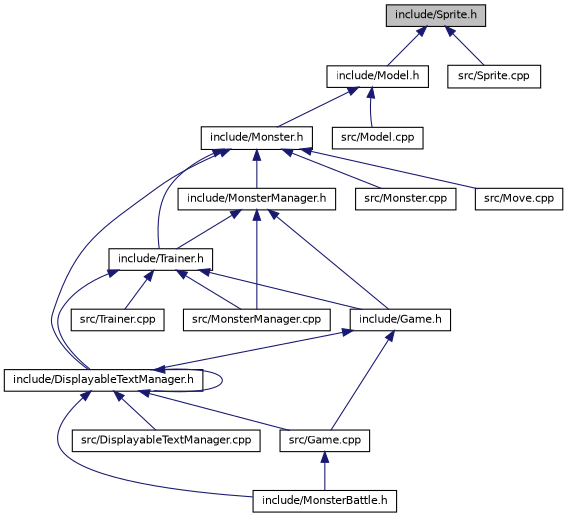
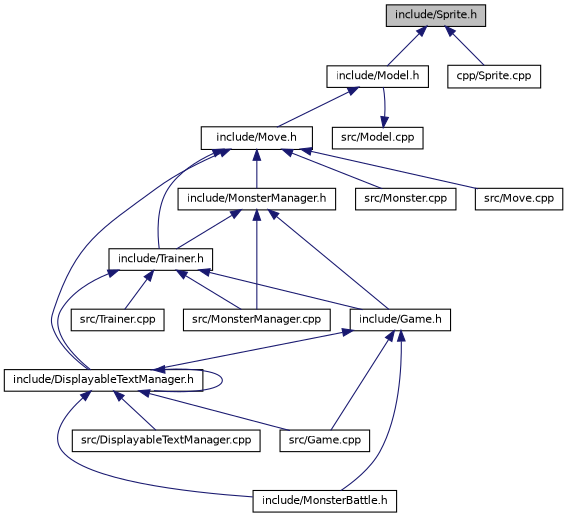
(494, 77) -> (494, 77)
(371, 113) -> (385, 102)
(257, 138) -> (257, 138)
(325, 477) -> (391, 425)
